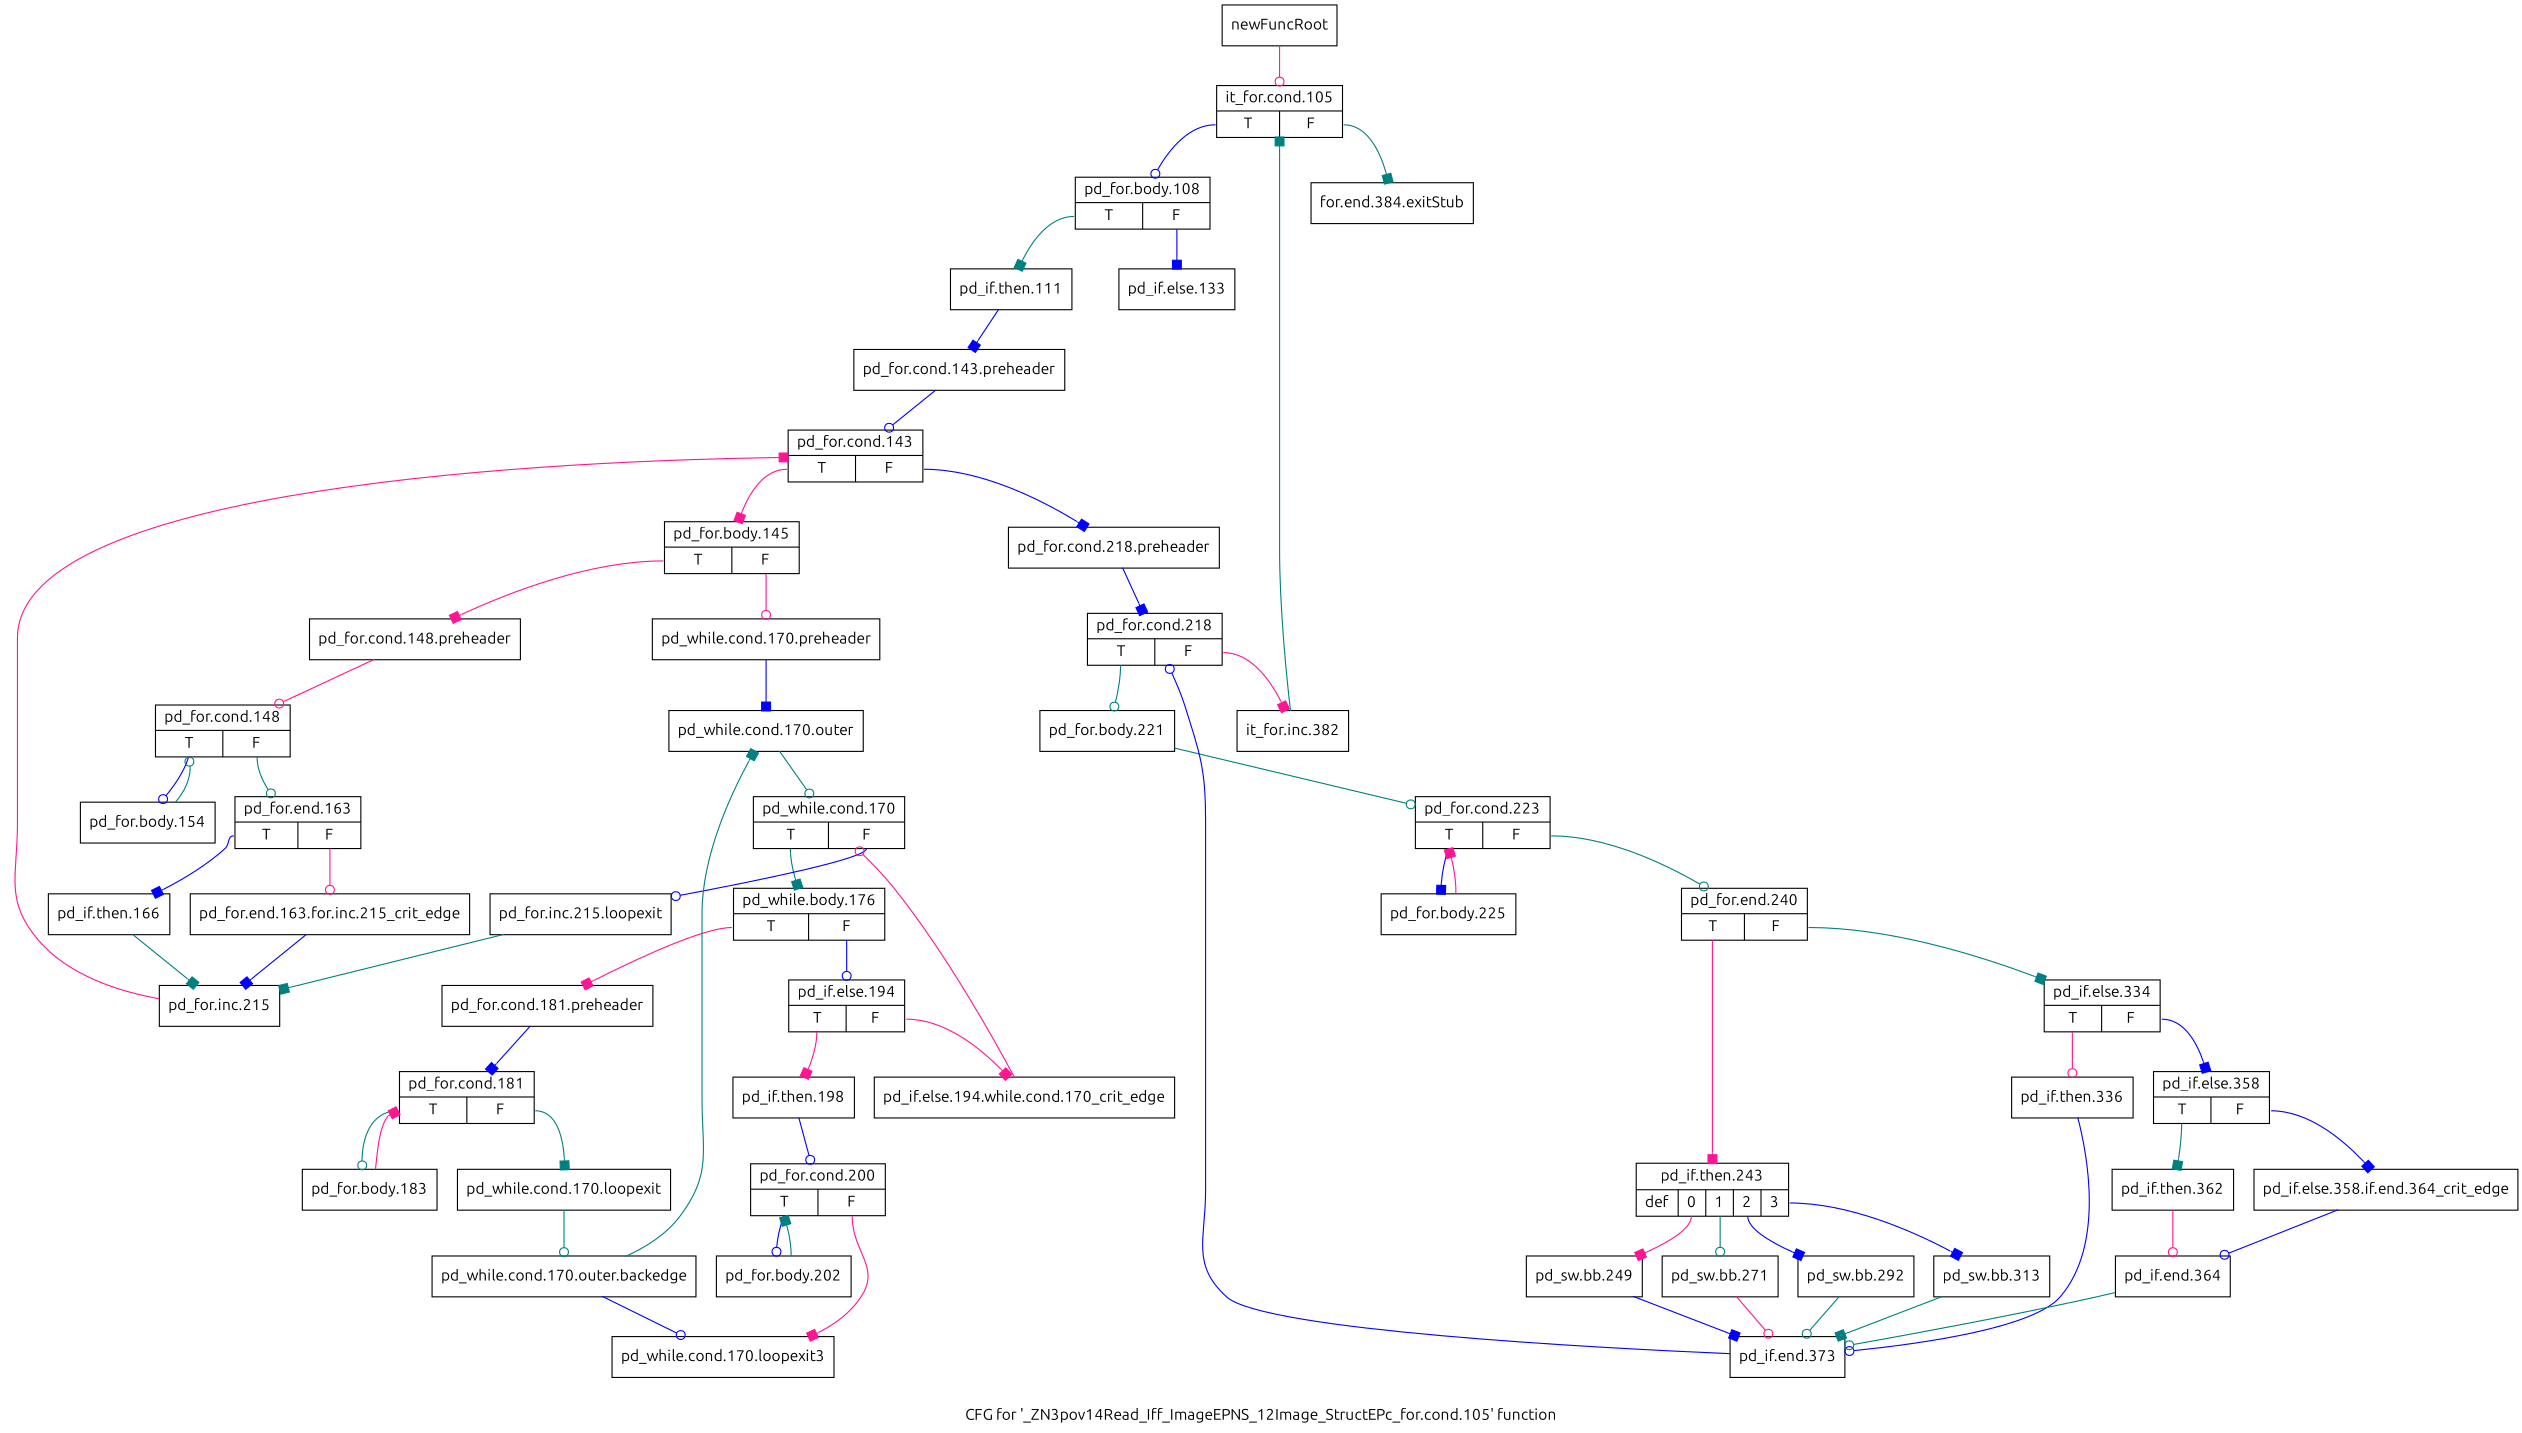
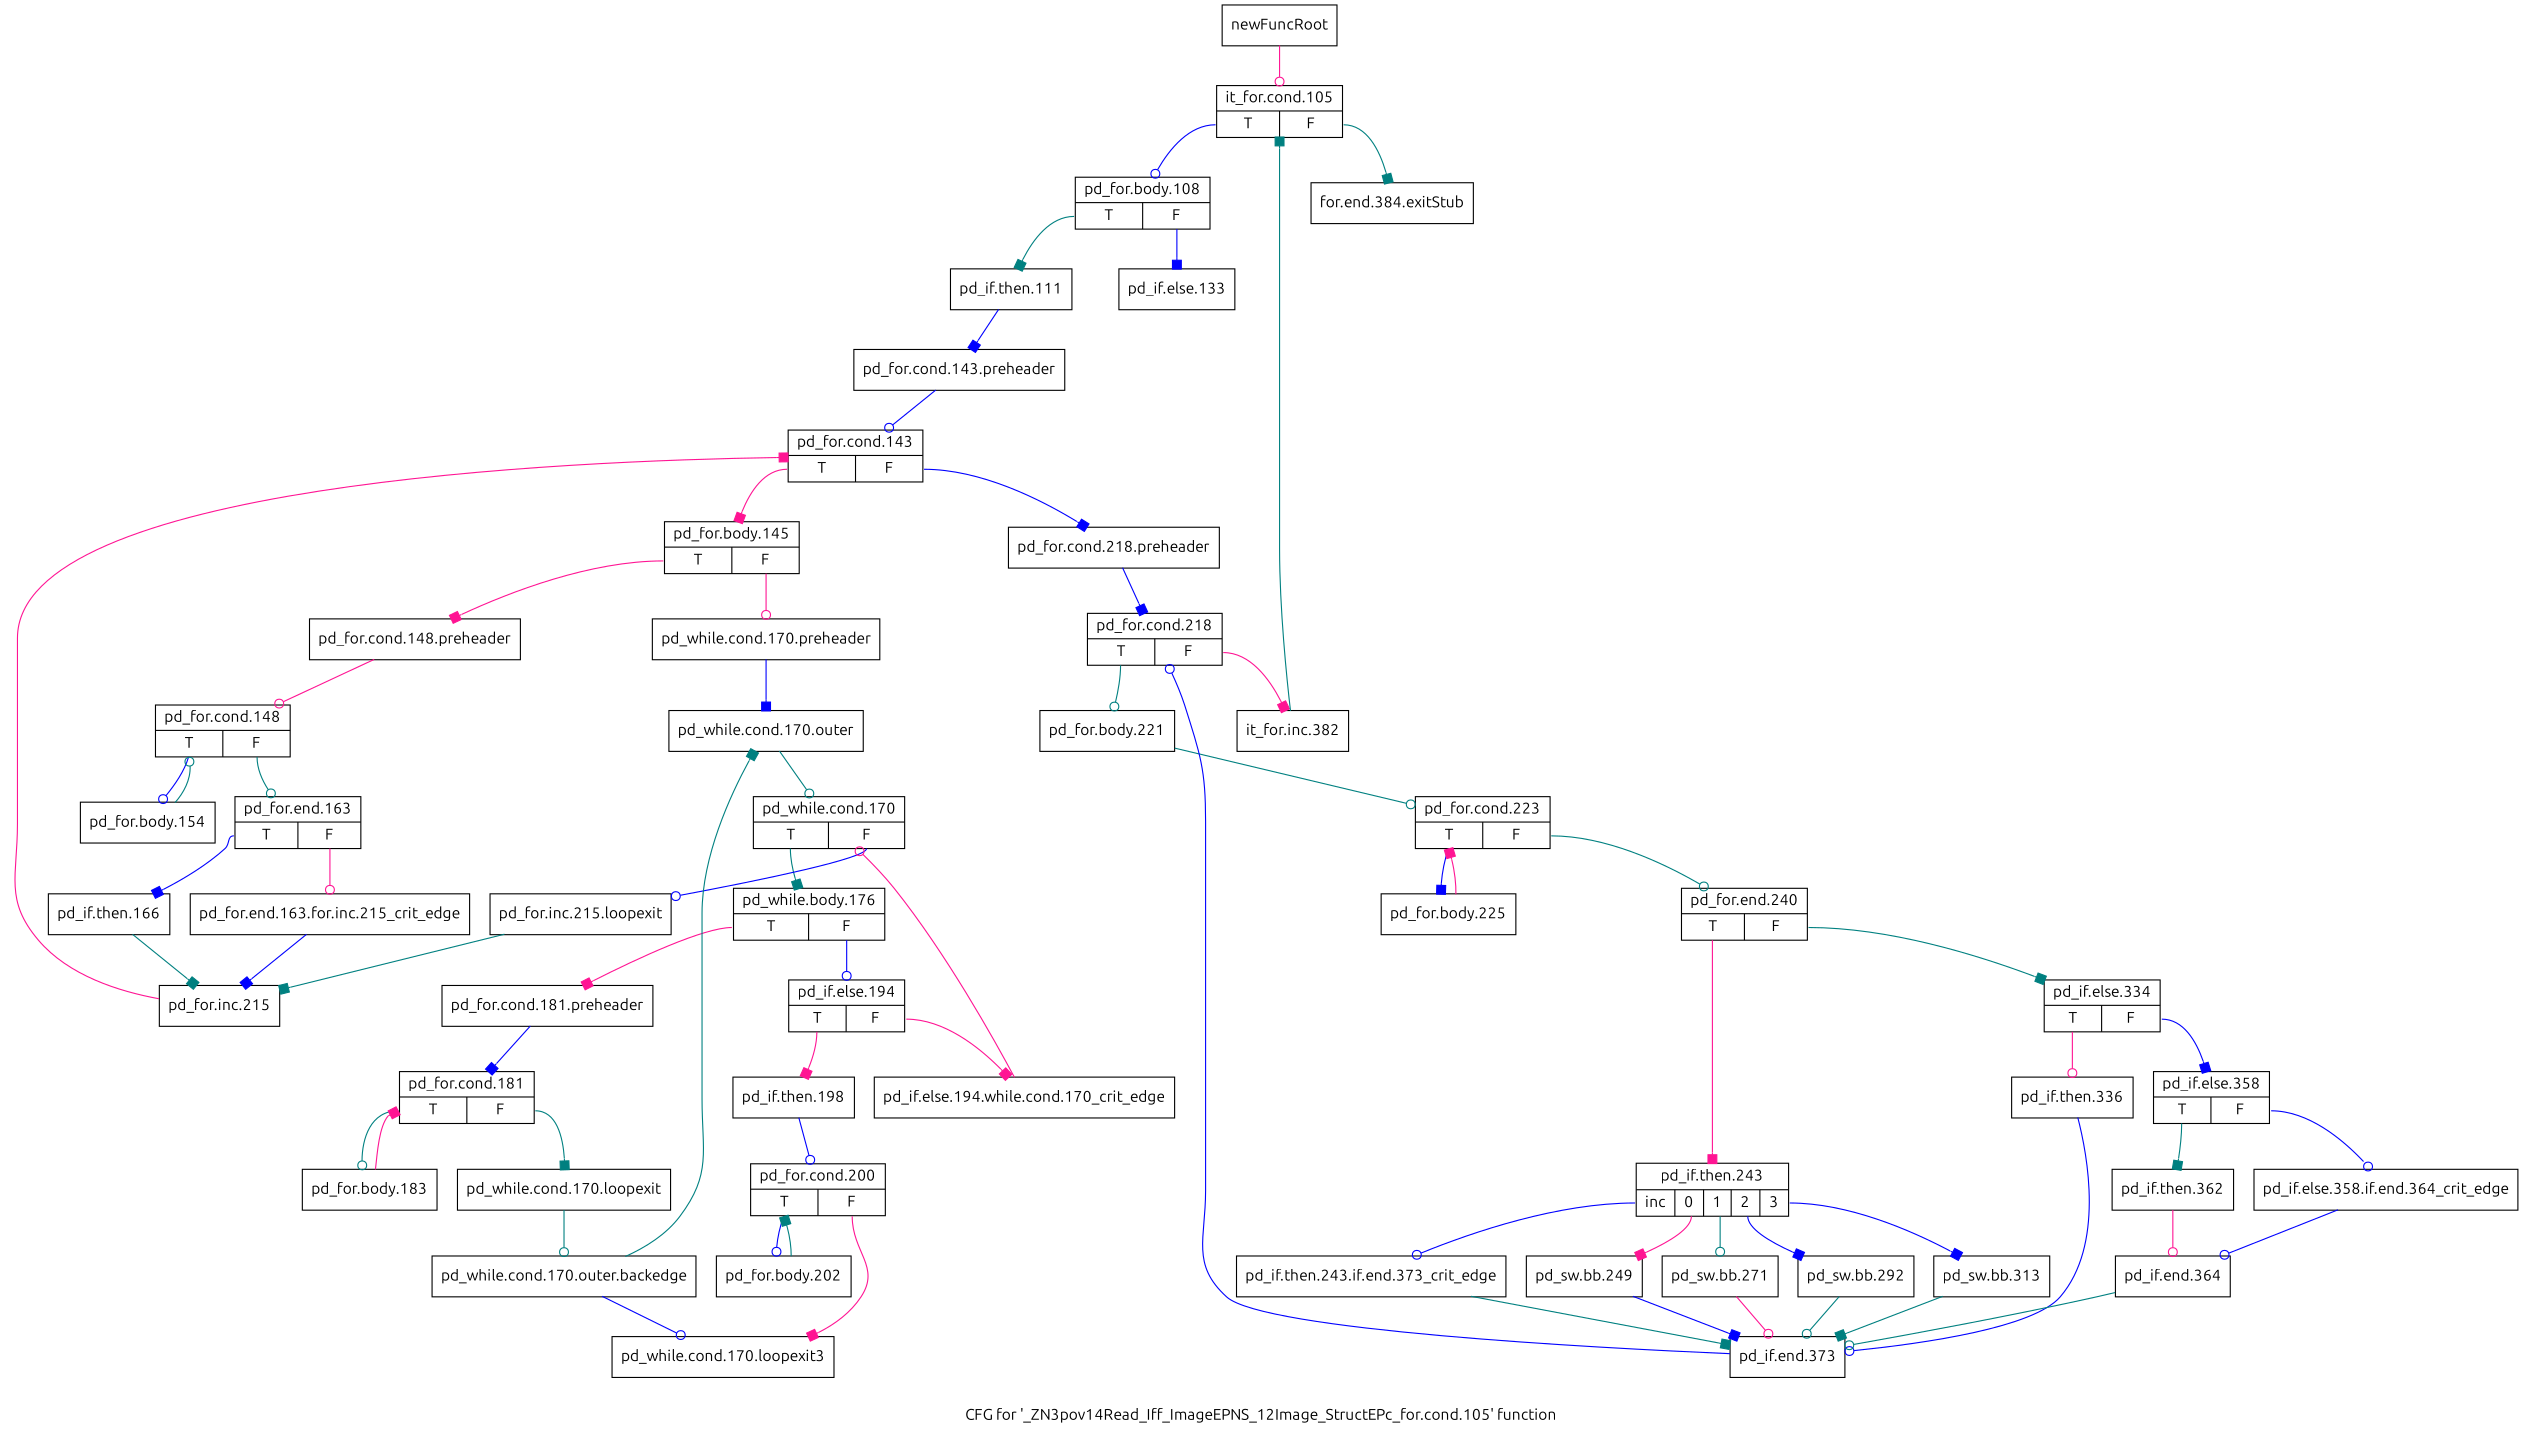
(2322, 1127) -> (2322, 1127)
(1657, 1202) -> (1656, 1202)
none -> (1371, 1276)
